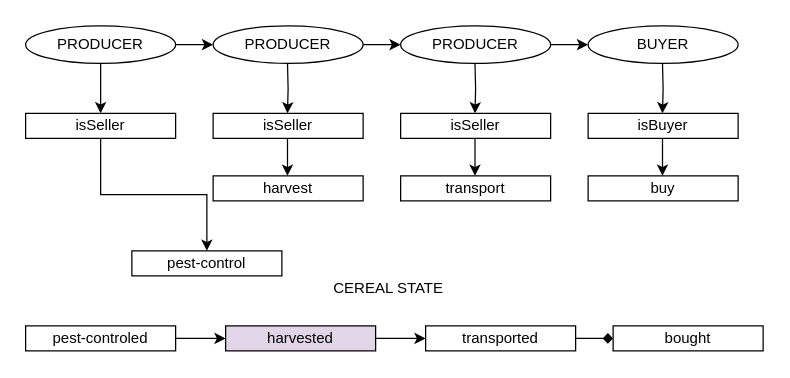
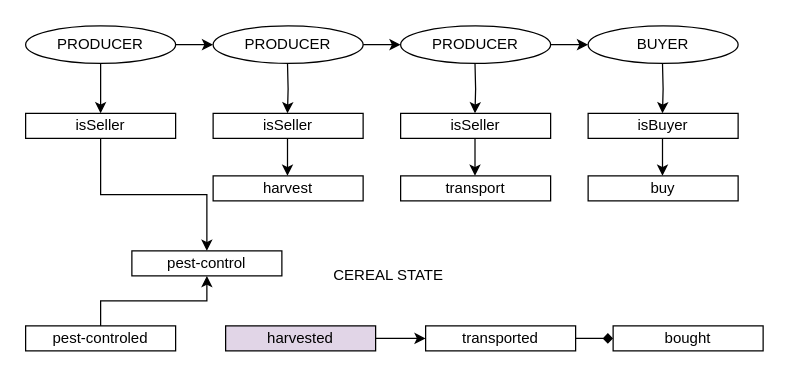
(388, 288) -> (388, 276)
(197, 338) -> (150, 301)
